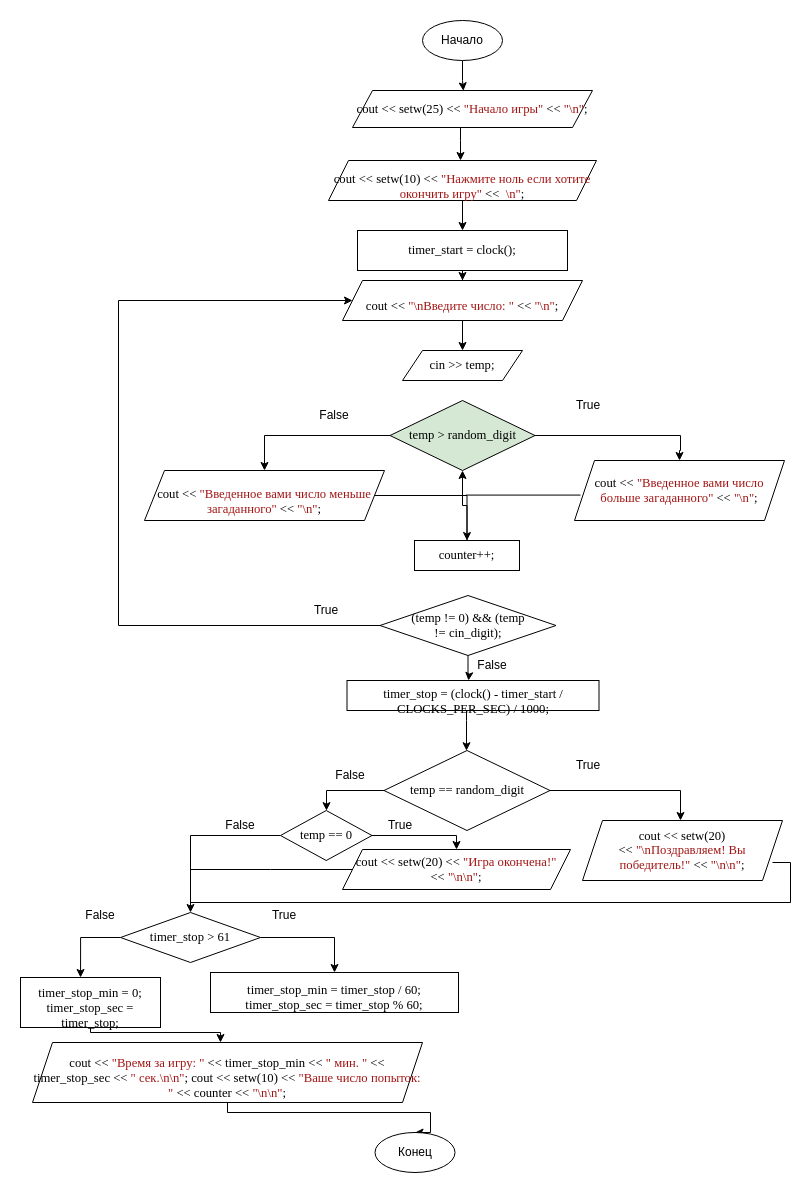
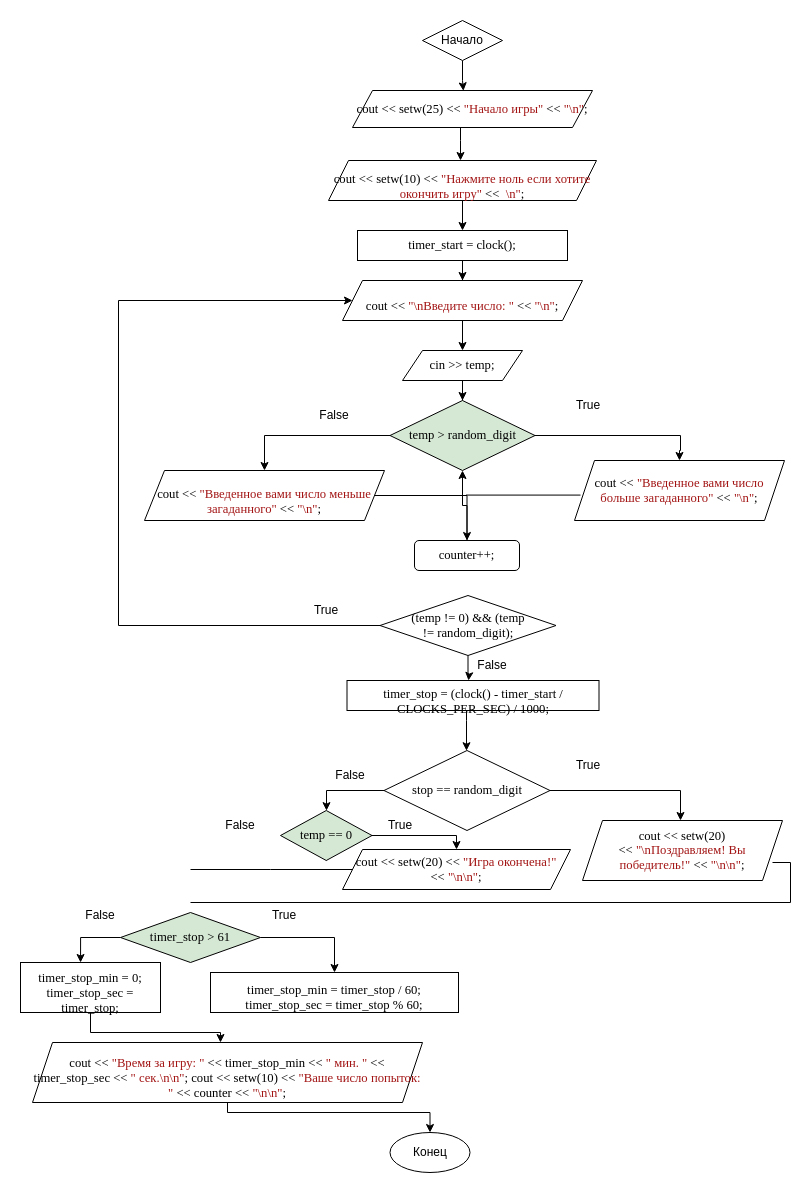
(463, 41) -> (463, 41)
(463, 251) -> (463, 246)
none -> (463, 395)
(467, 556) -> (467, 556)
(469, 626) -> (469, 626)
(468, 791) -> (468, 791)
(201, 836) -> none
(326, 836) -> (326, 836)
(191, 938) -> (191, 938)
(91, 1003) -> (91, 988)
(415, 1153) -> (430, 1153)
